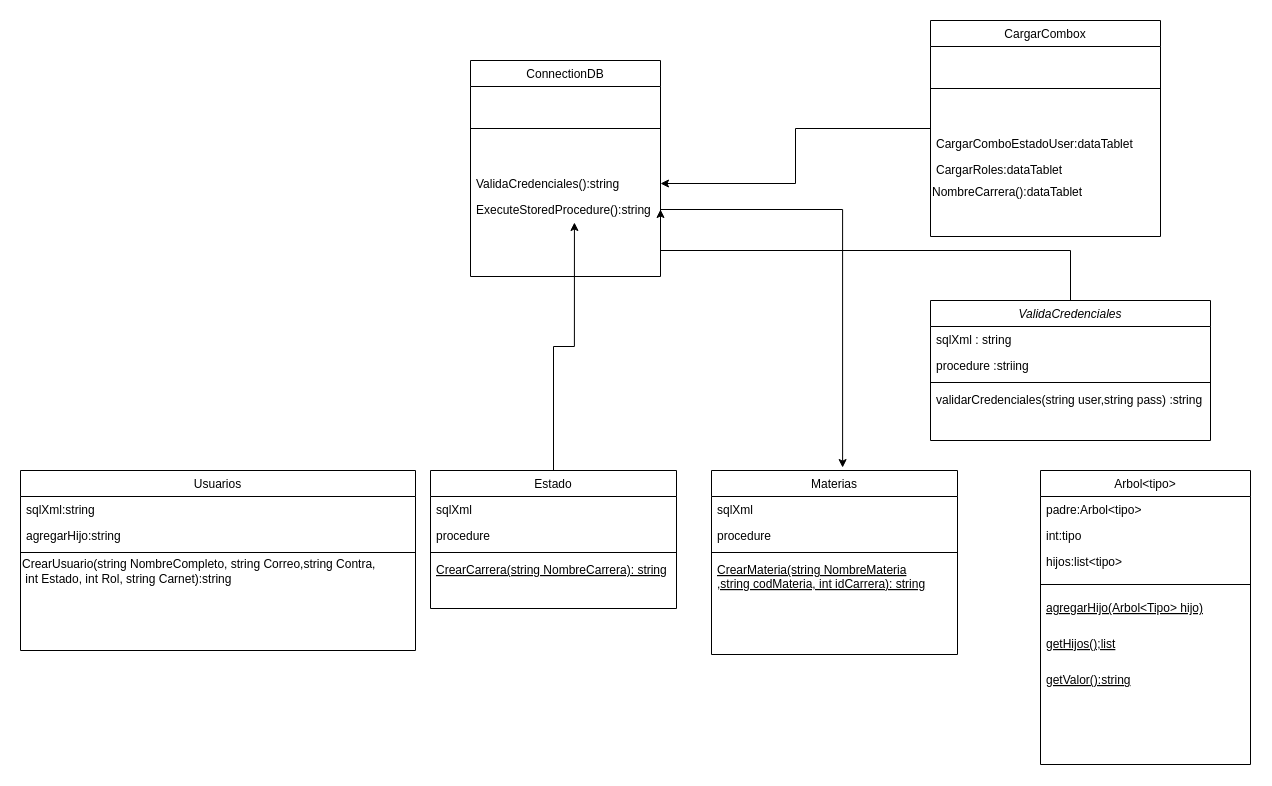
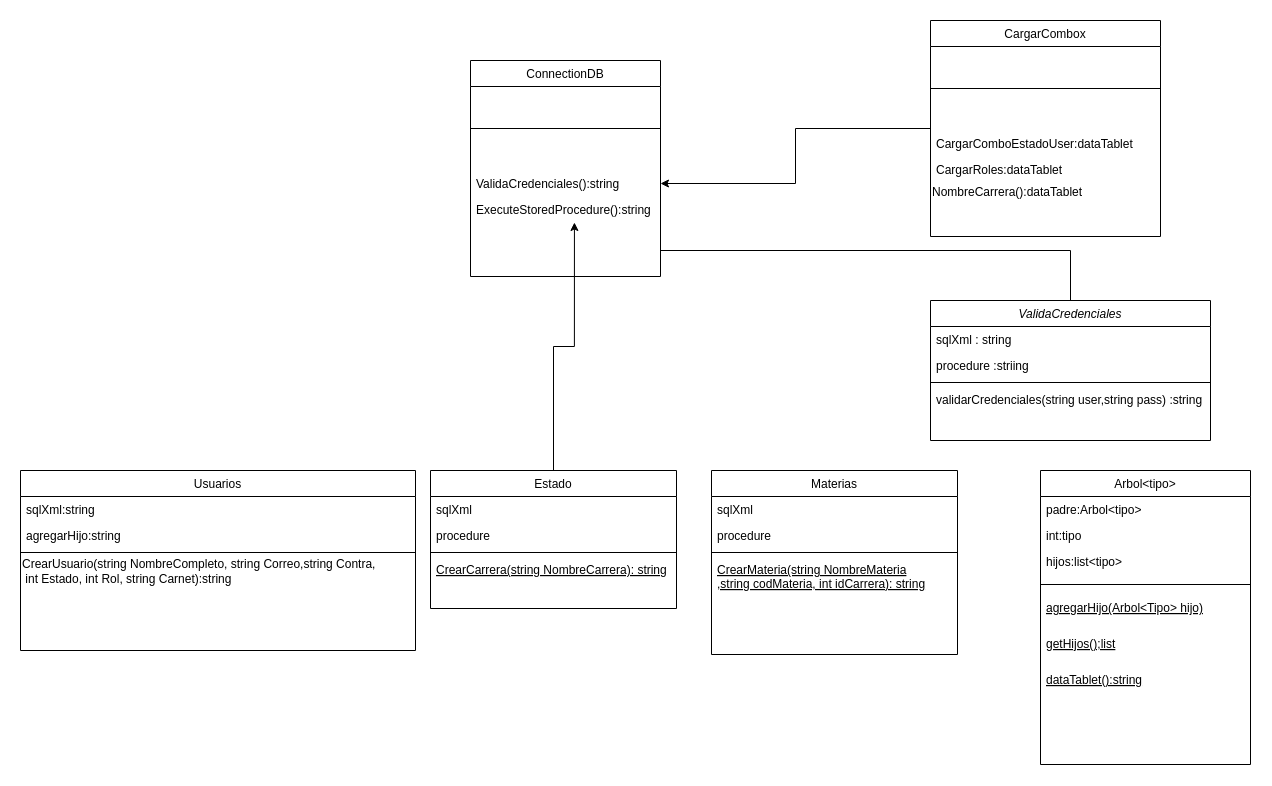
(843, 245) -> none
(844, 251) -> (844, 251)
(1098, 680) -> (1105, 680)
